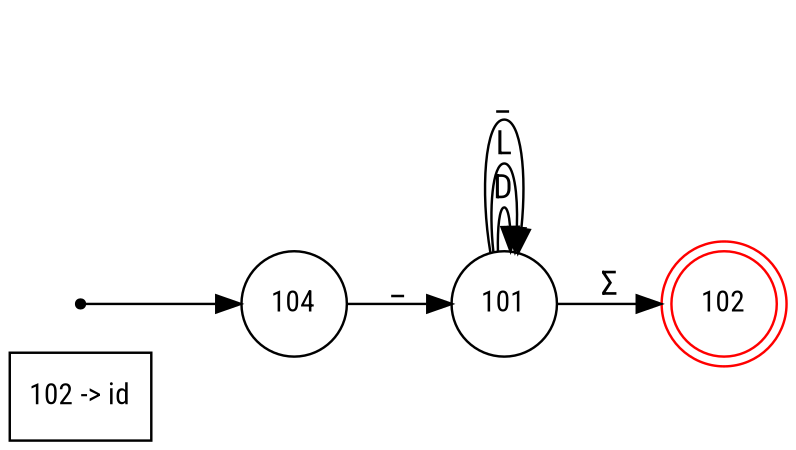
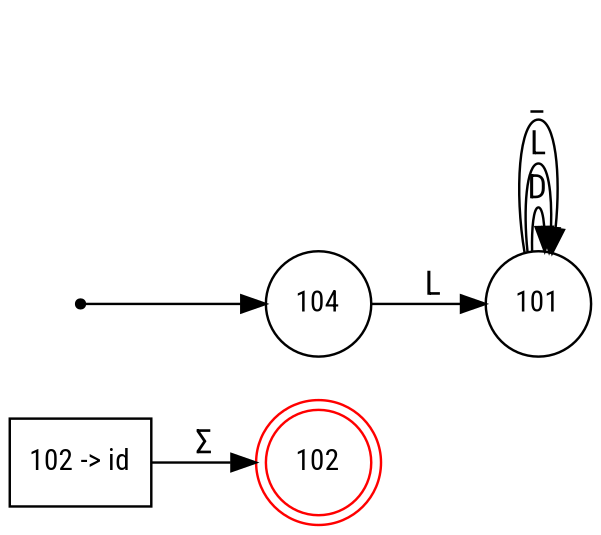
(399, 286) -> (433, 286)
(597, 304) -> (191, 463)
